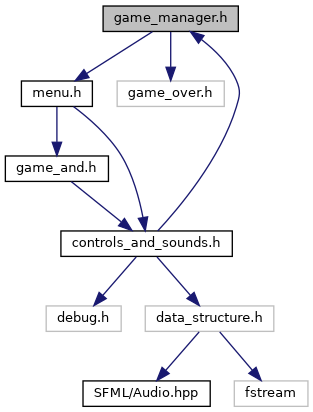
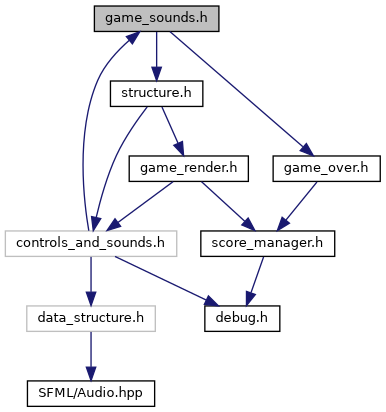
(171, 19) -> (157, 19)
(57, 94) -> (157, 94)
(171, 94) -> (327, 169)
(57, 169) -> (189, 169)
(147, 244) -> (91, 244)
none -> (268, 244)
(84, 319) -> (242, 319)
(271, 394) -> none
